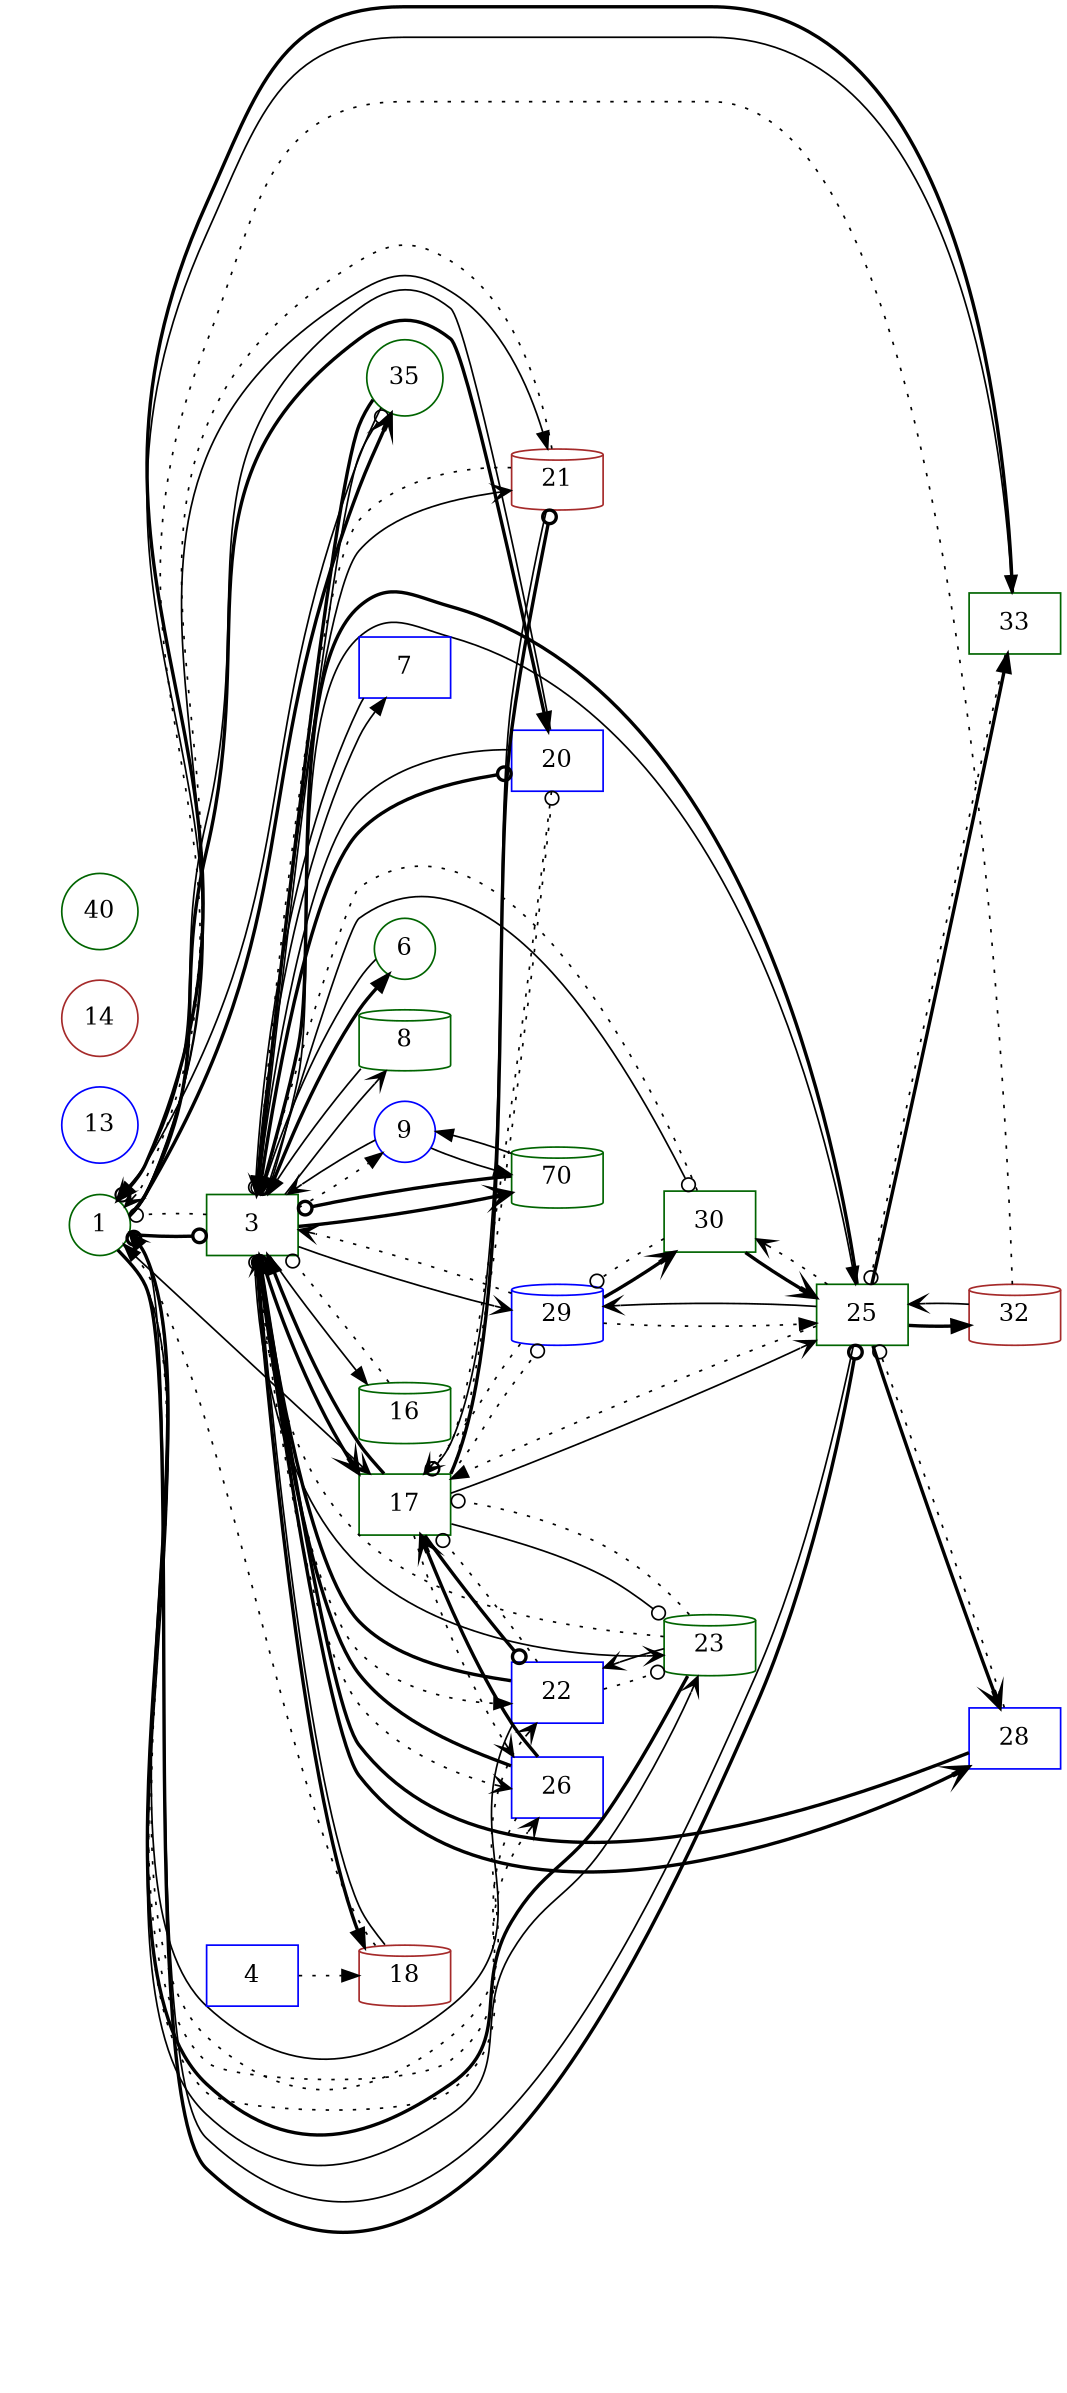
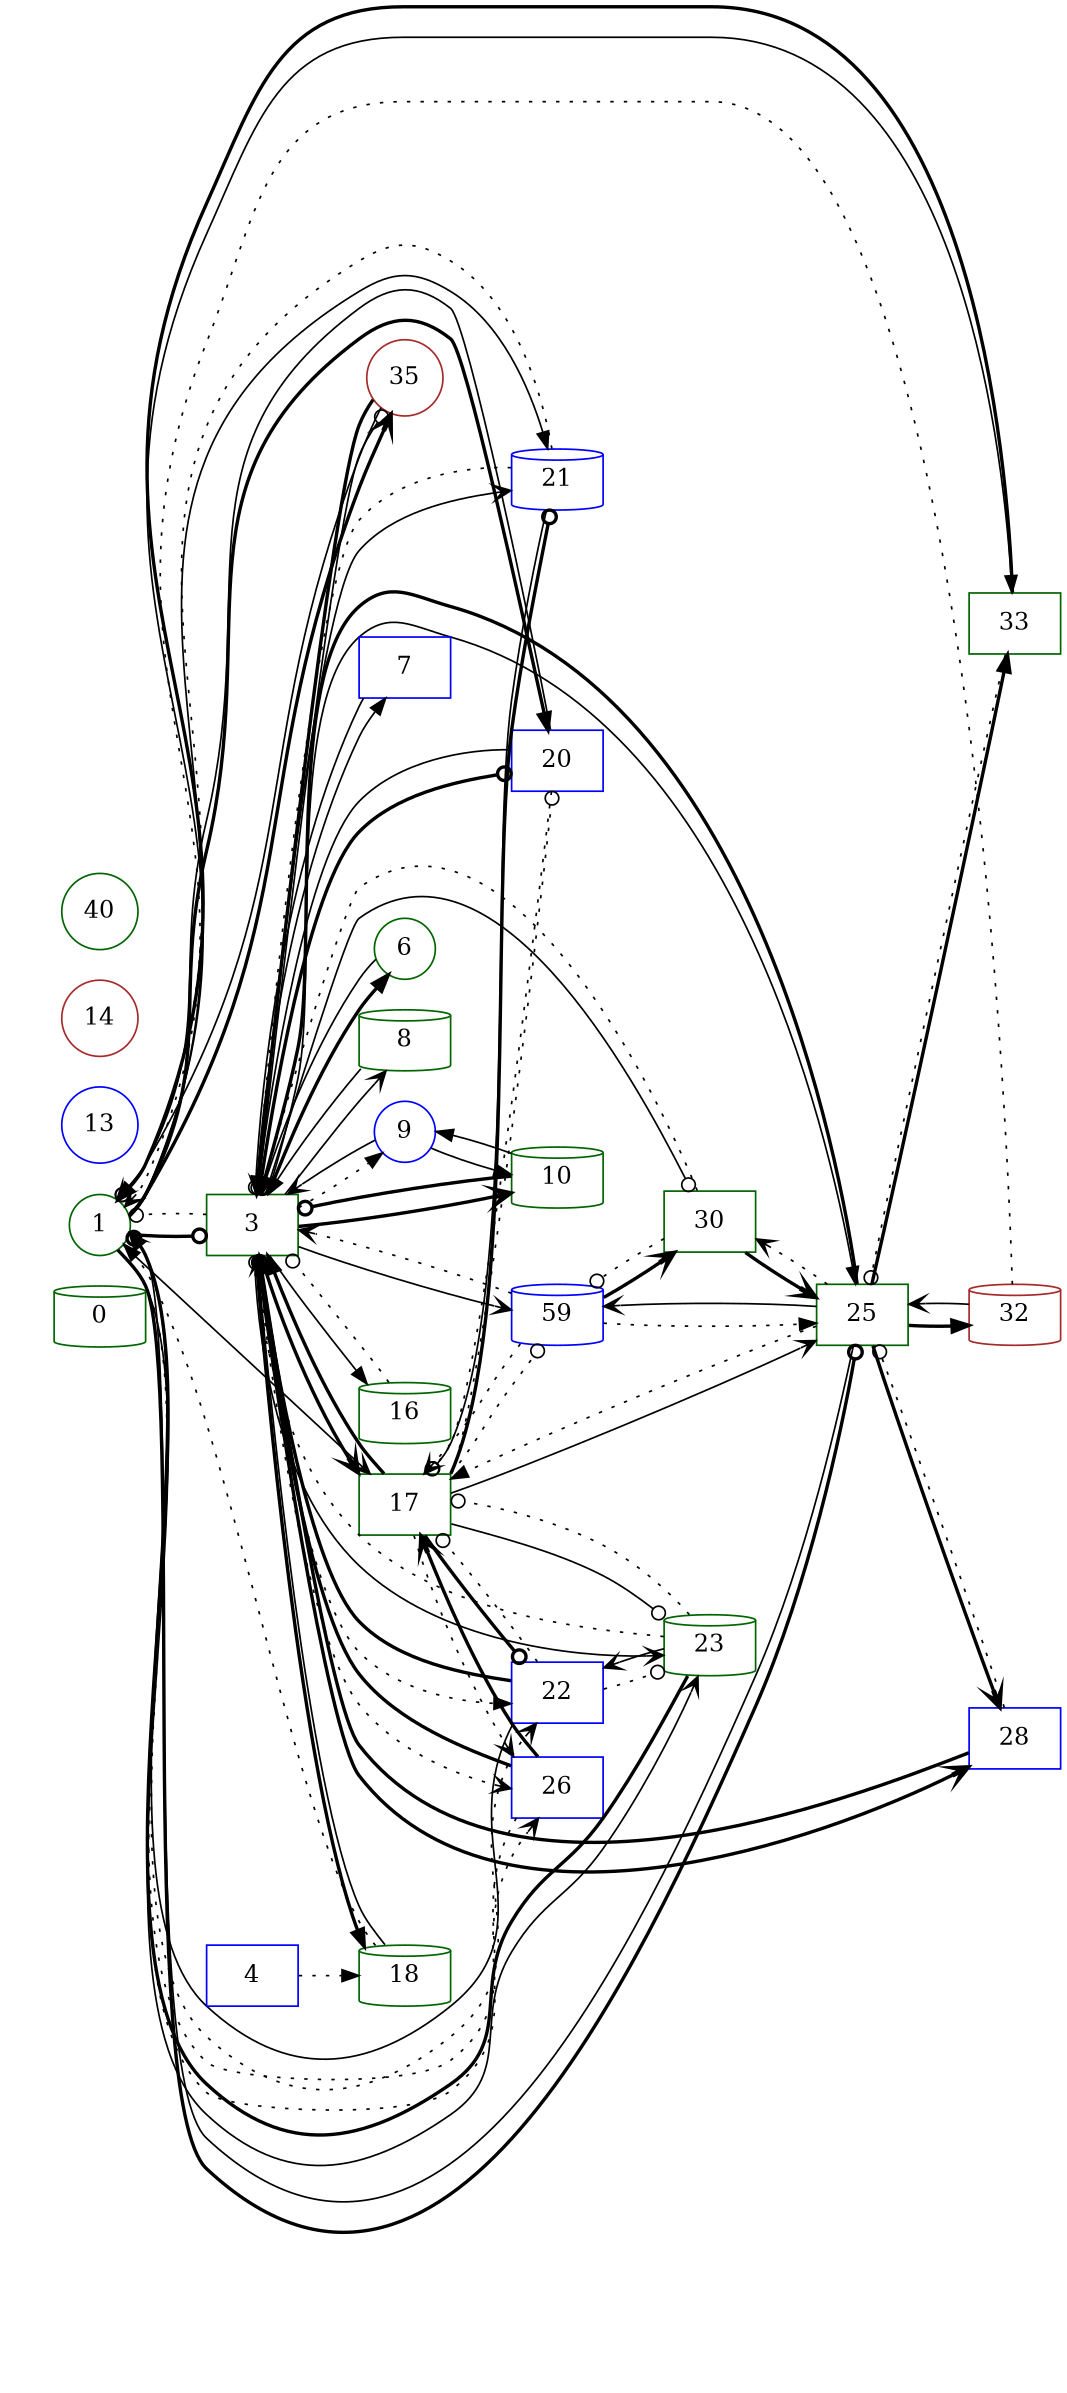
(405, 378) -> (405, 378)
(557, 480) -> (557, 480)
(557, 1178) -> (557, 1178)
(557, 1315) -> (557, 1315)
none -> (100, 1316)
(405, 1976) -> (405, 1976)
